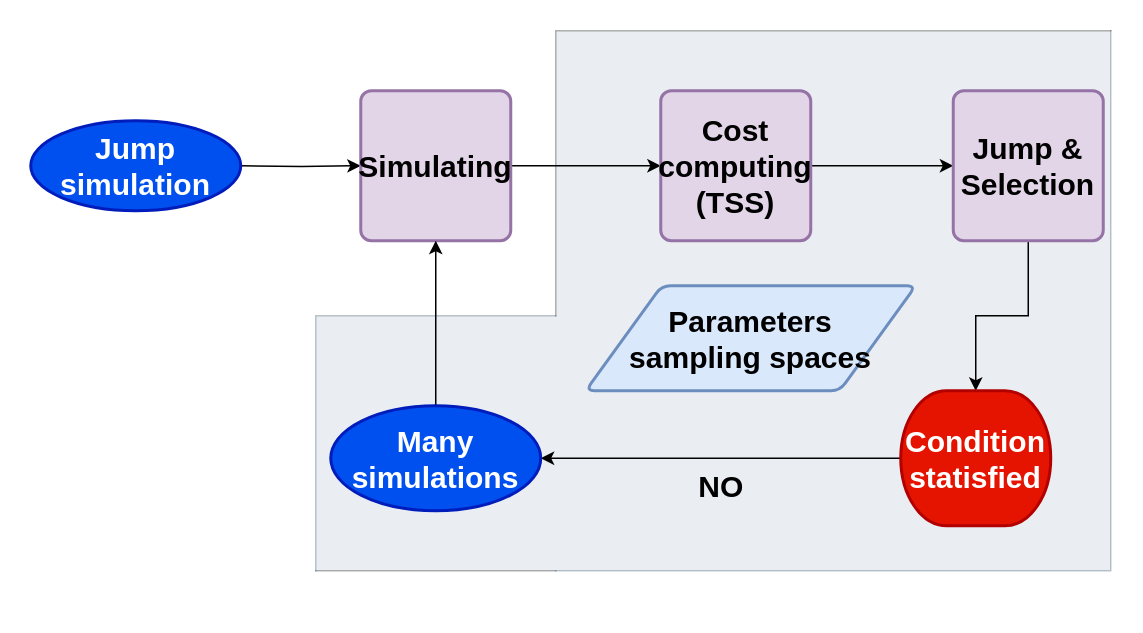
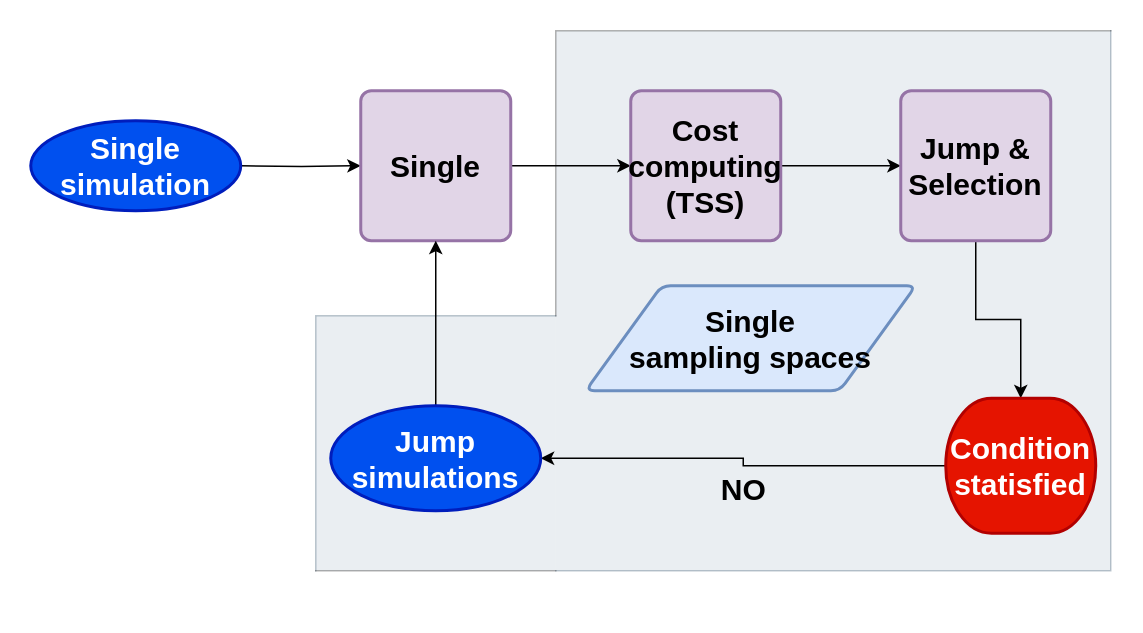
(136, 166) -> (136, 166)
(436, 166) -> (436, 166)
(736, 166) -> (706, 166)
(1028, 166) -> (976, 166)
(751, 338) -> (751, 338)
(436, 458) -> (436, 458)
(976, 458) -> (1021, 466)
